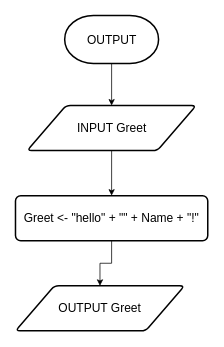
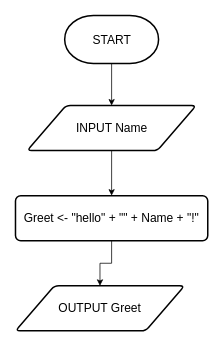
(112, 39) -> (112, 39)
(112, 128) -> (112, 128)
